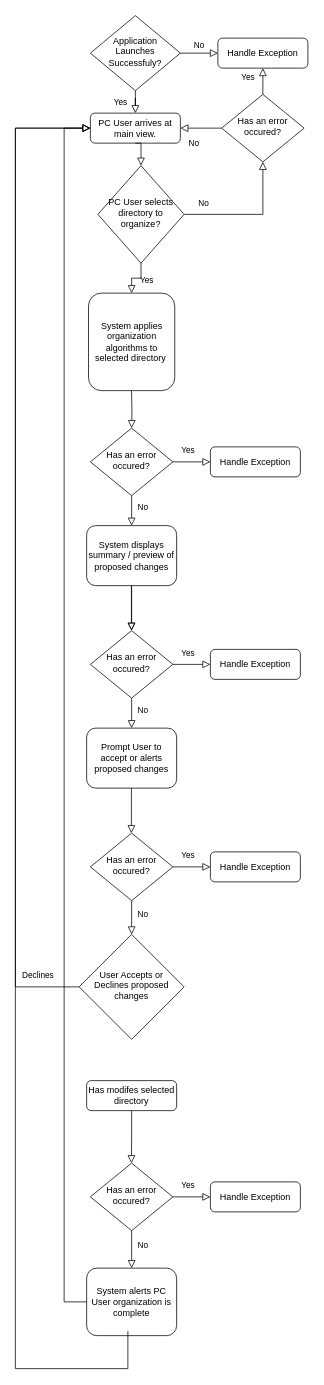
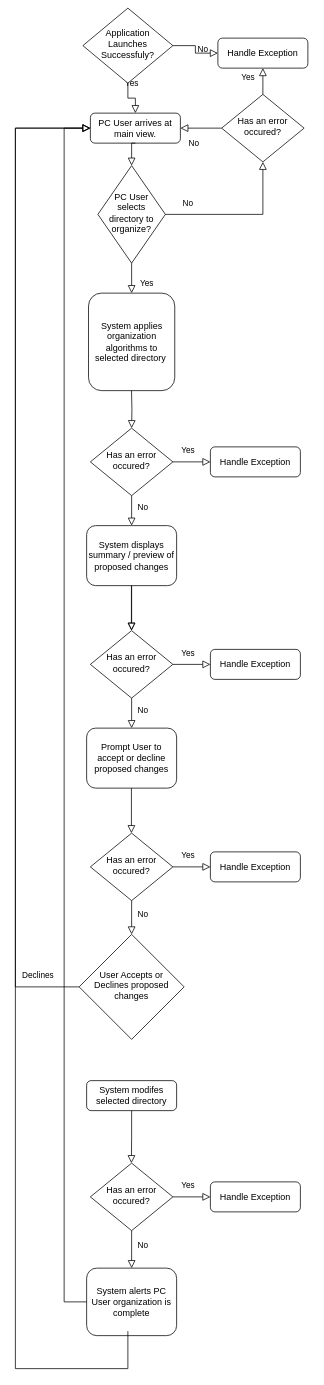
(135, 53) -> (128, 45)
(141, 214) -> (132, 214)
(132, 758) -> (132, 758)
(132, 1095) -> (132, 1095)
